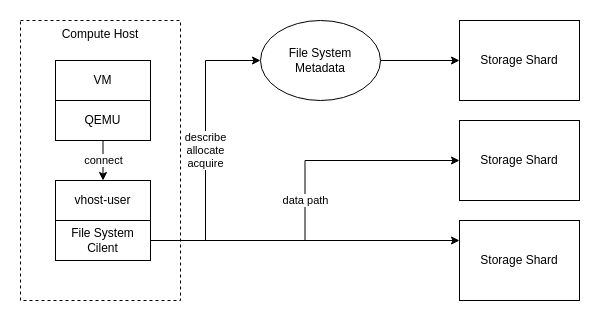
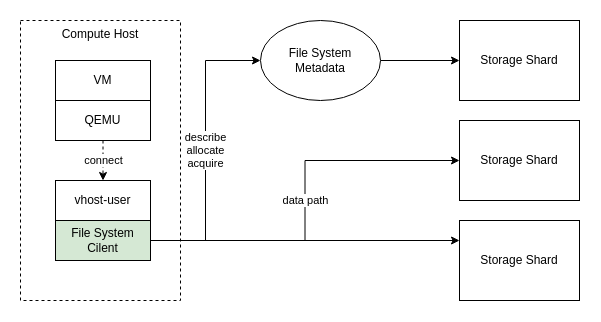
(103, 147) -> (103, 147)
(103, 241) -> (103, 241)
